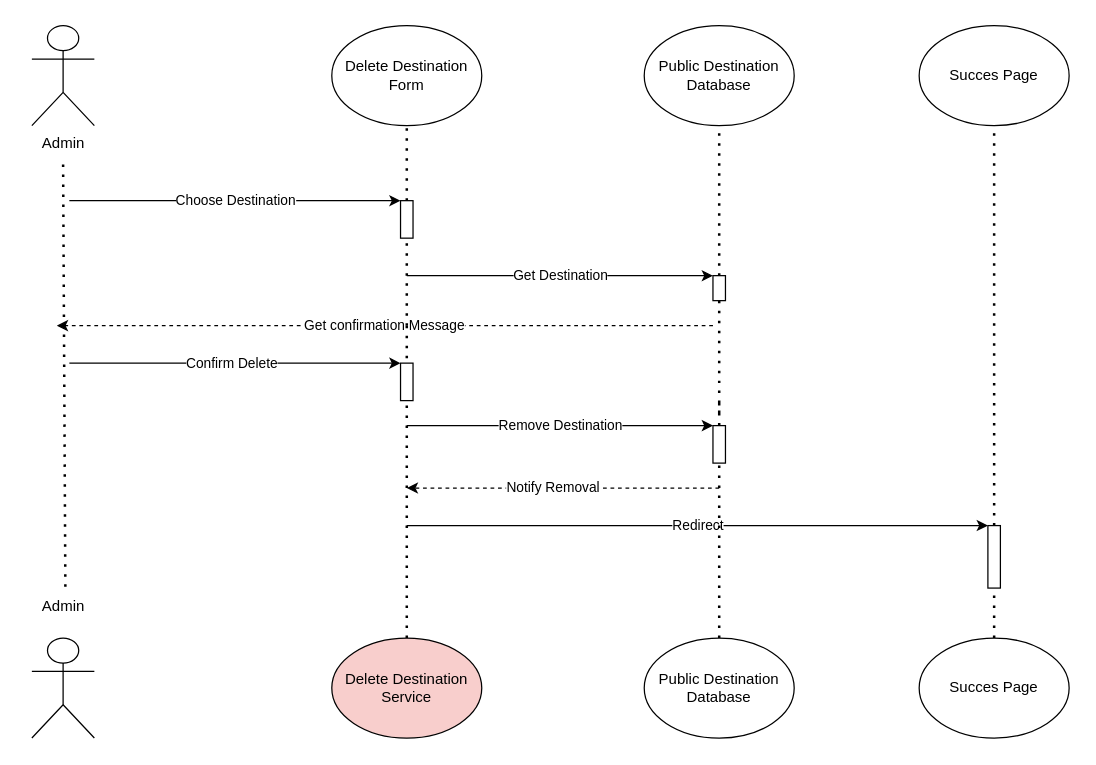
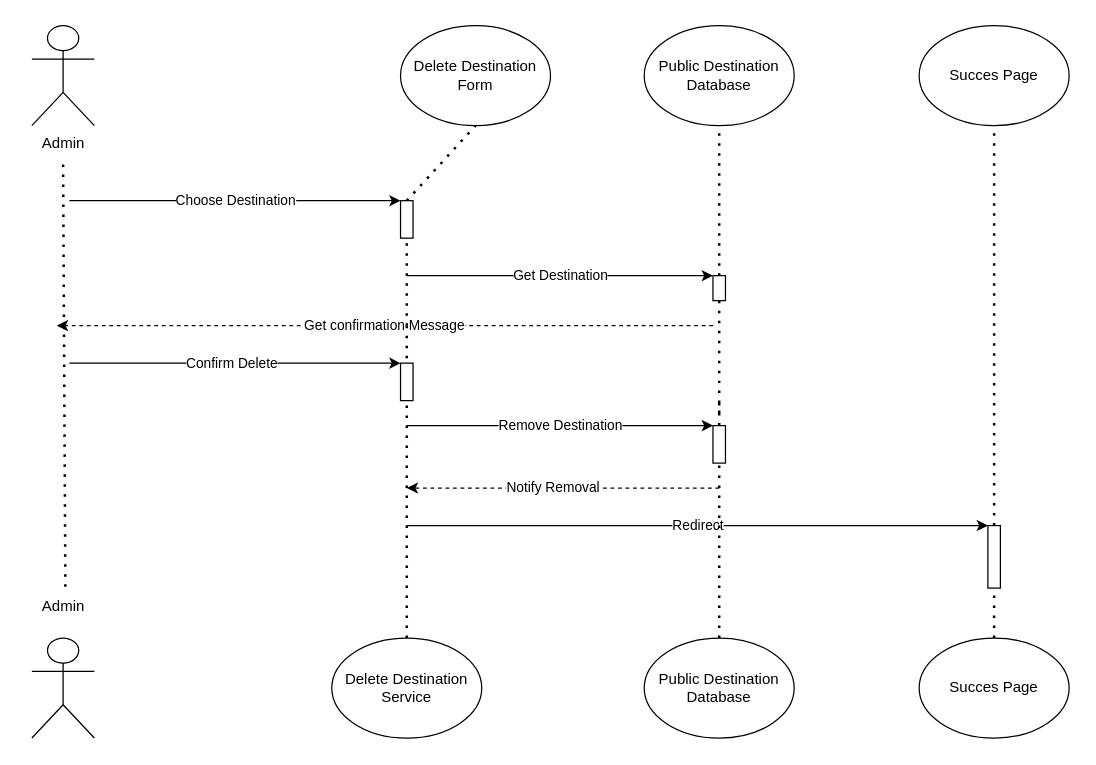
(407, 76) -> (476, 76)
(407, 688) -> (407, 688)
